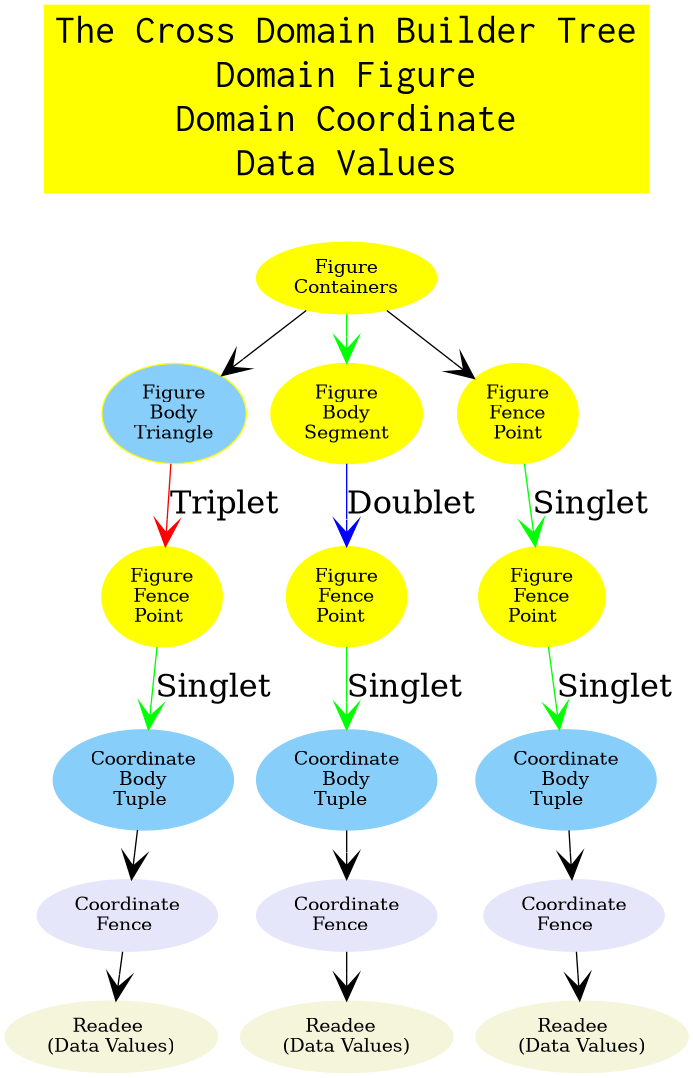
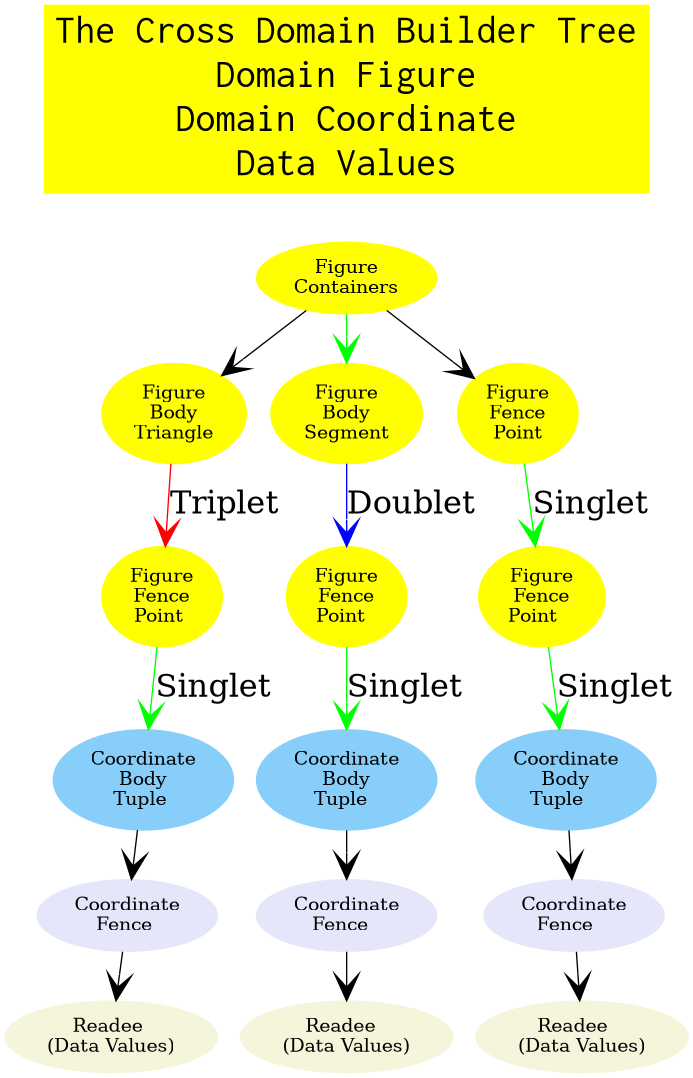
(174, 414) -> (174, 414)
